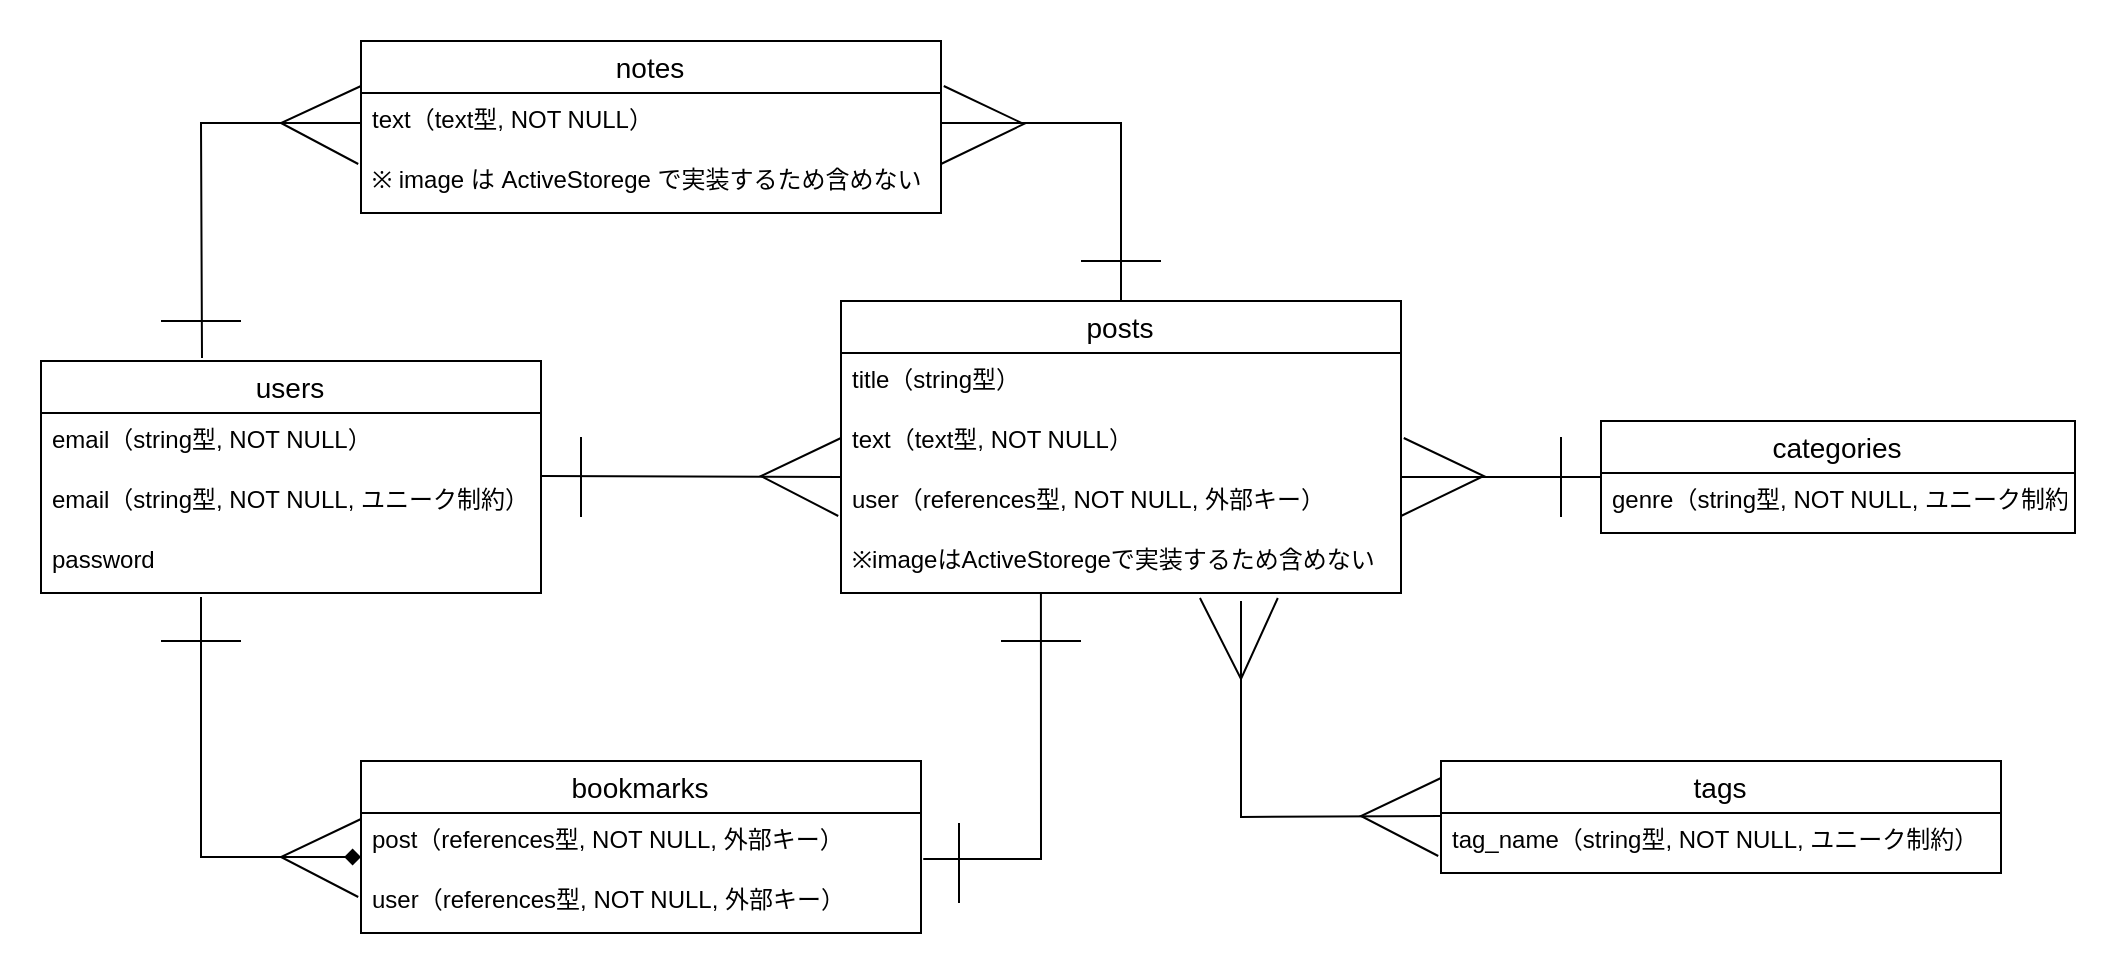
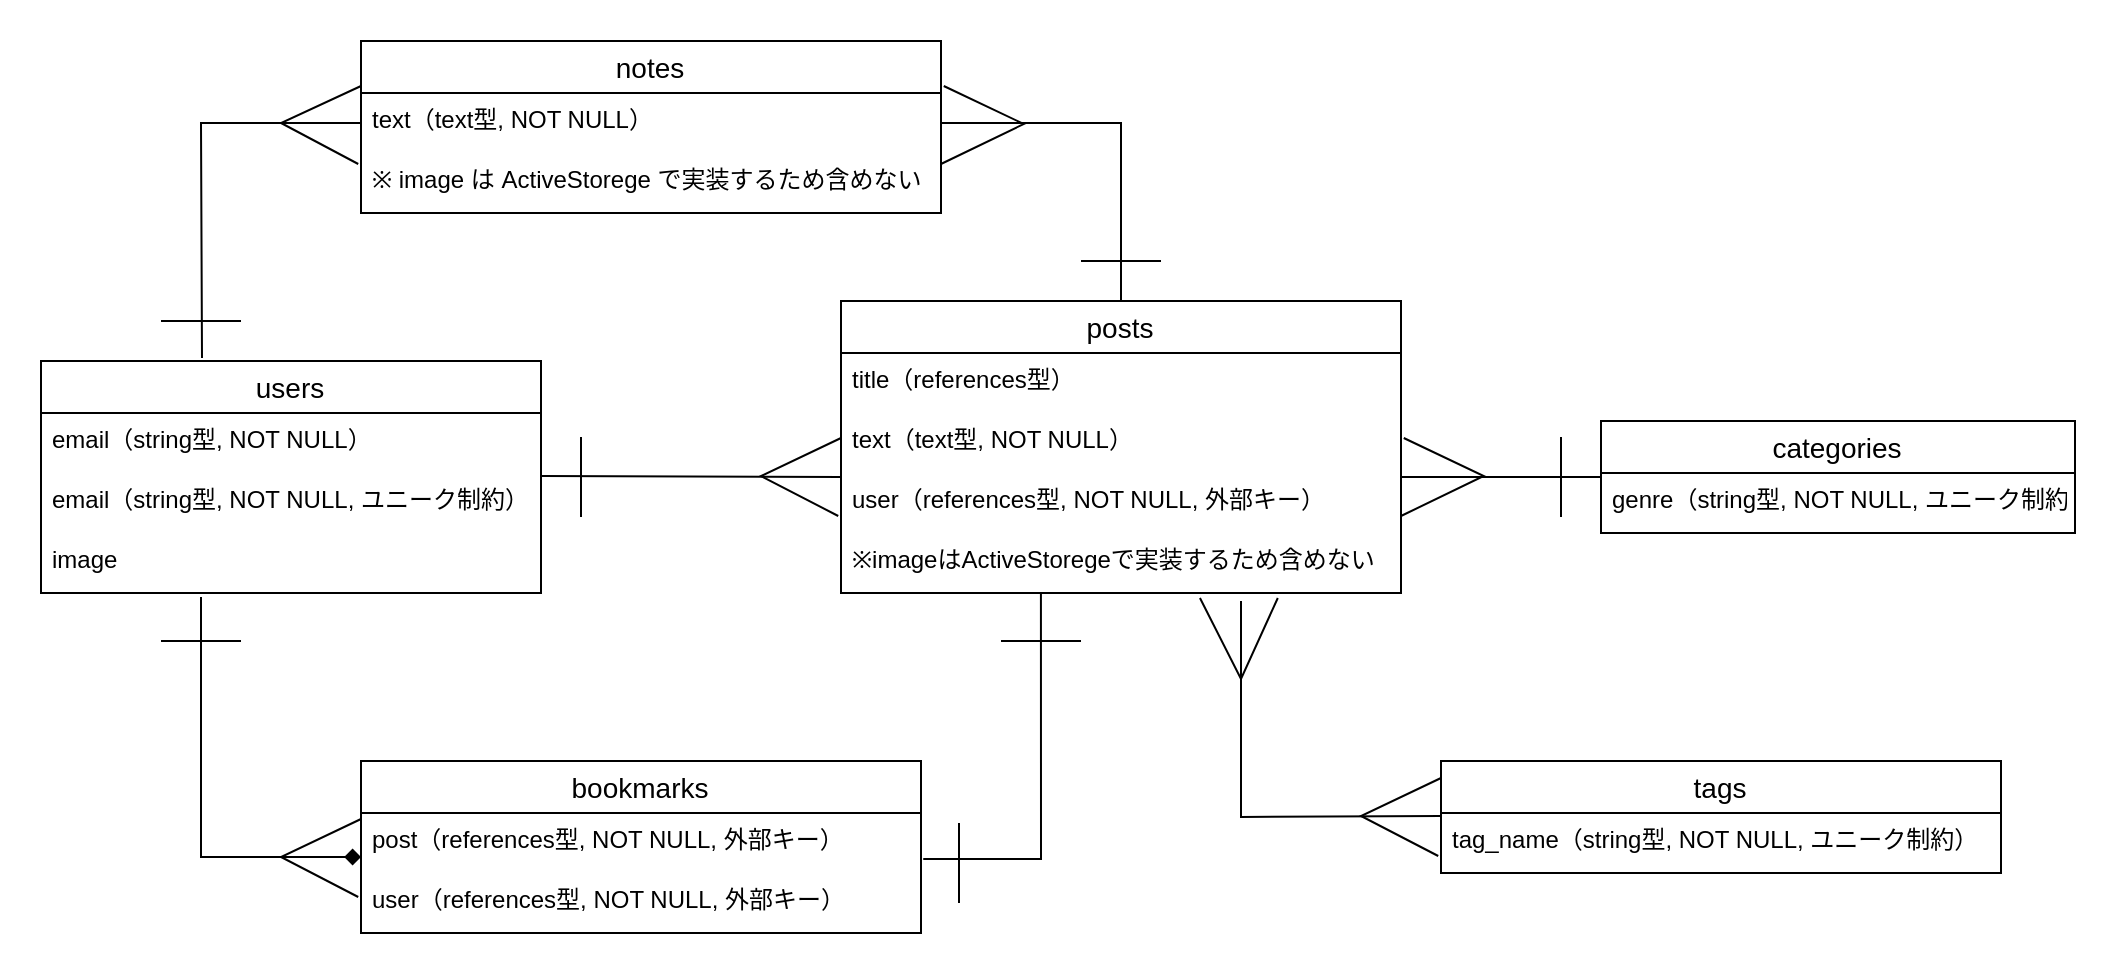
(953, 380) -> (983, 380)
(106, 560) -> (82, 560)
